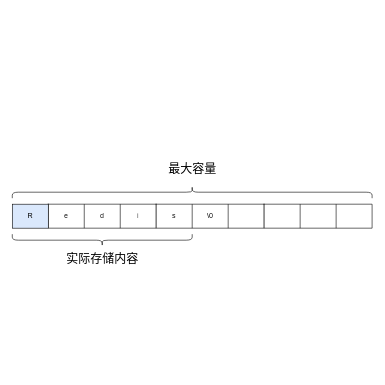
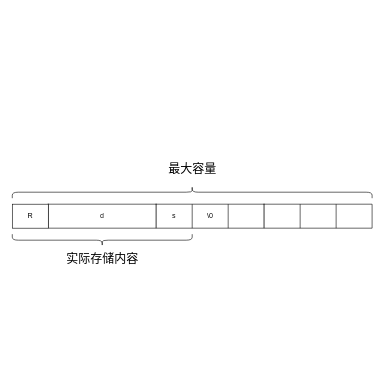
(30, 216) -> (30, 216)
(66, 216) -> none
(138, 216) -> none
